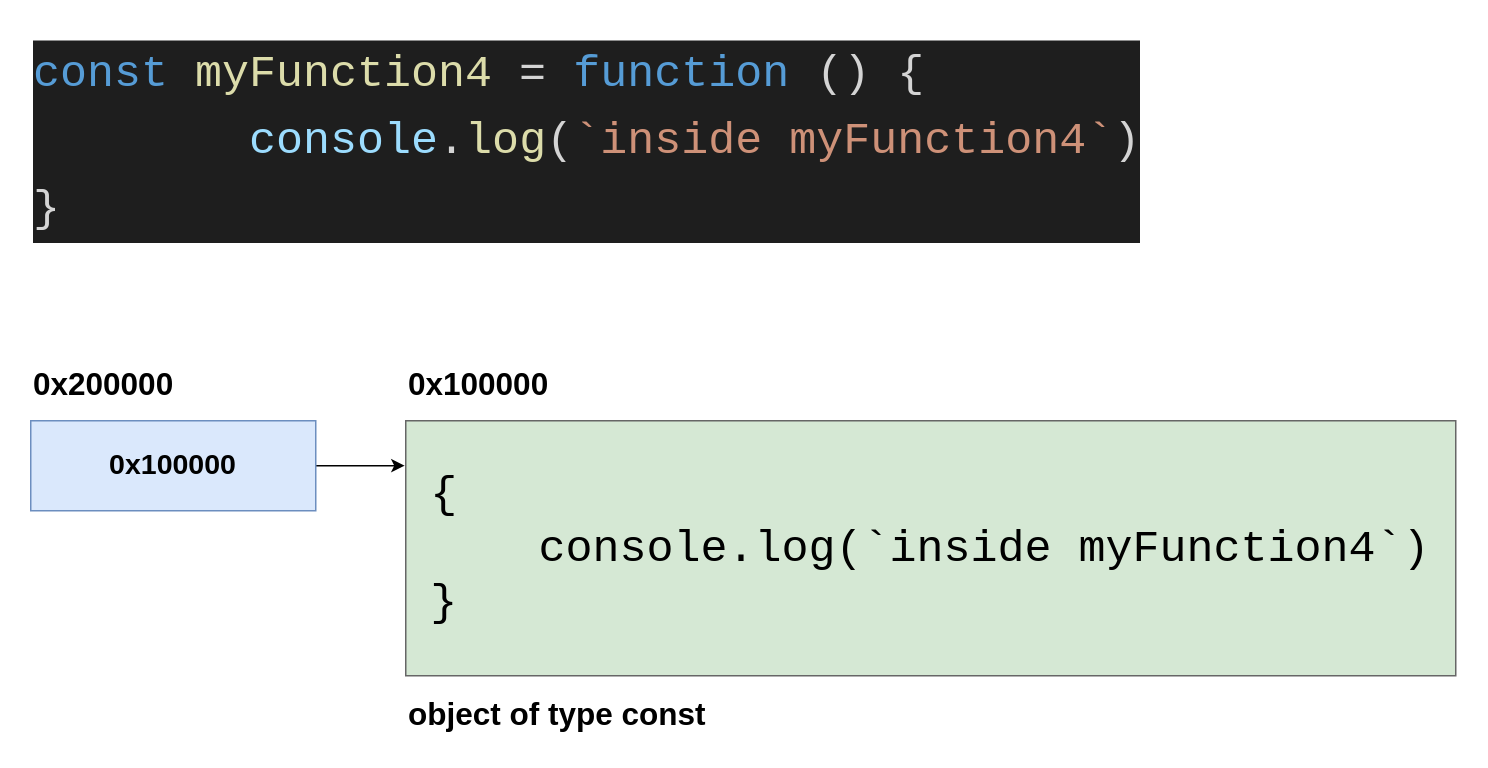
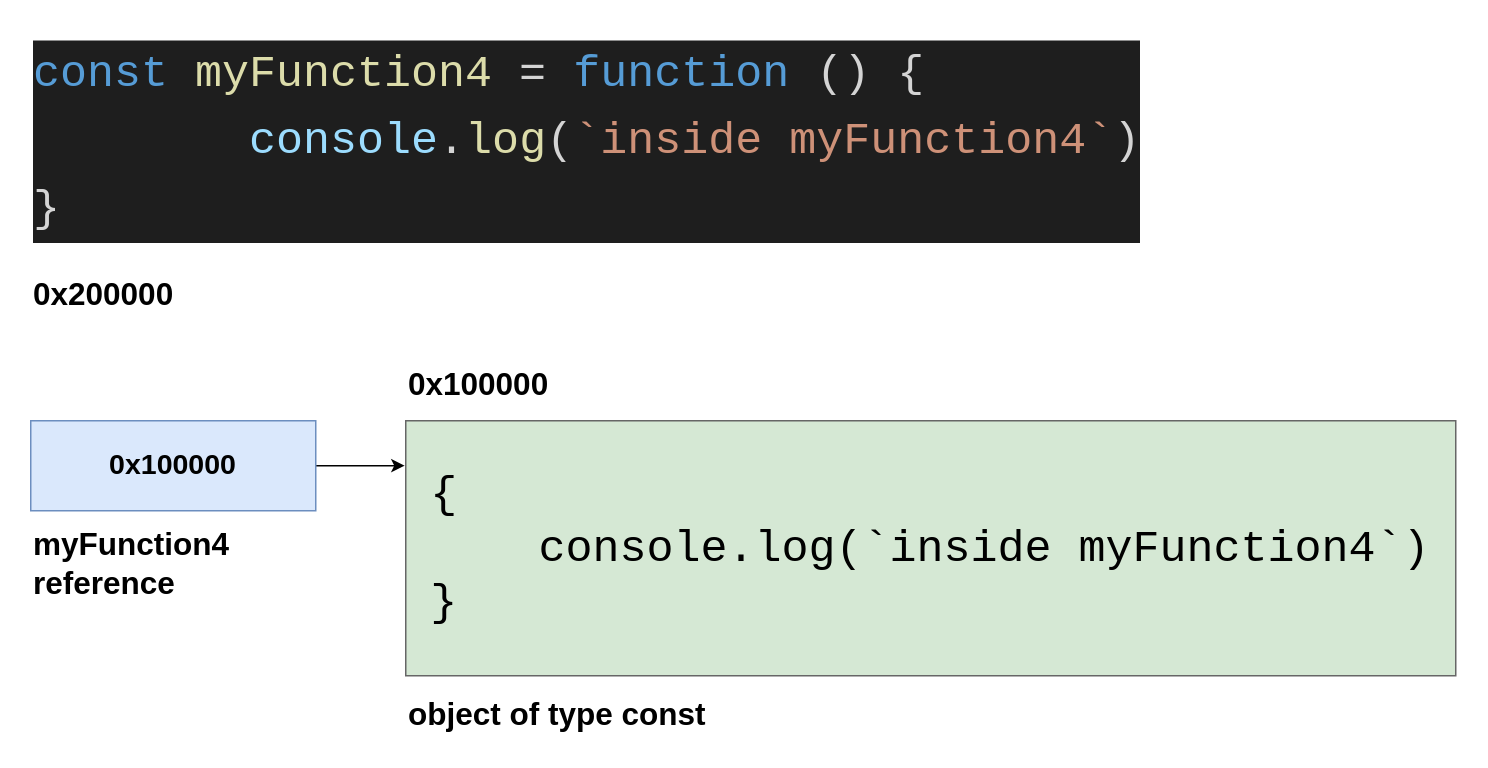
(128, 383) -> (128, 293)
none -> (136, 563)
